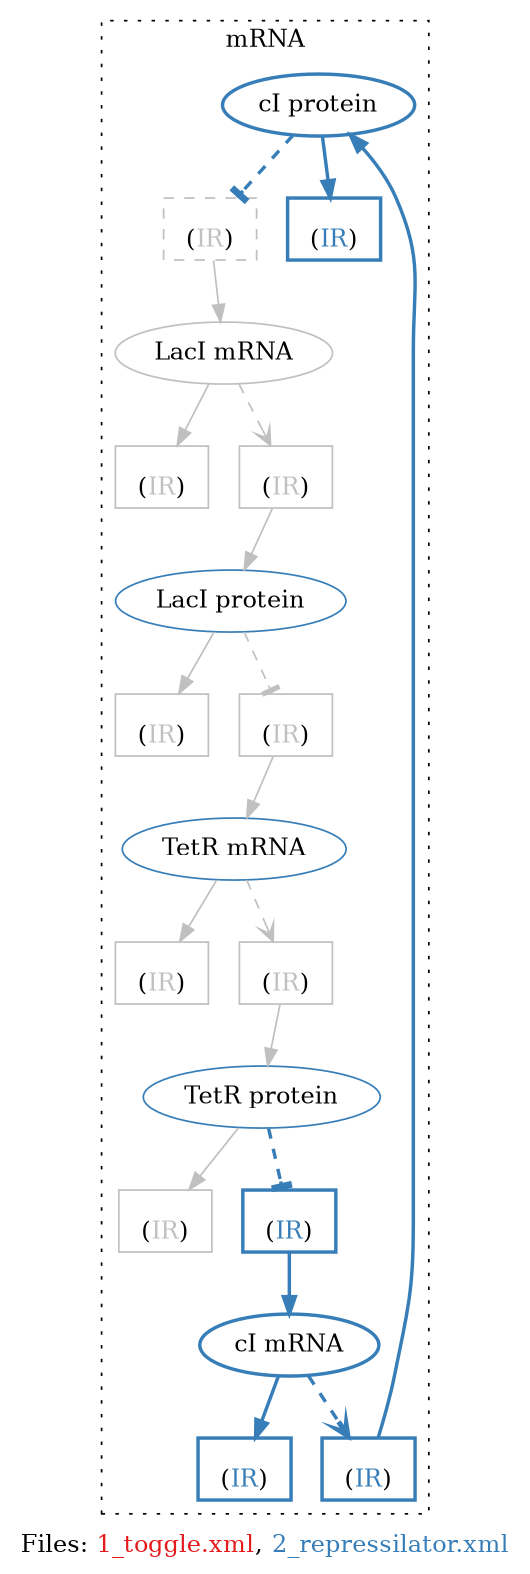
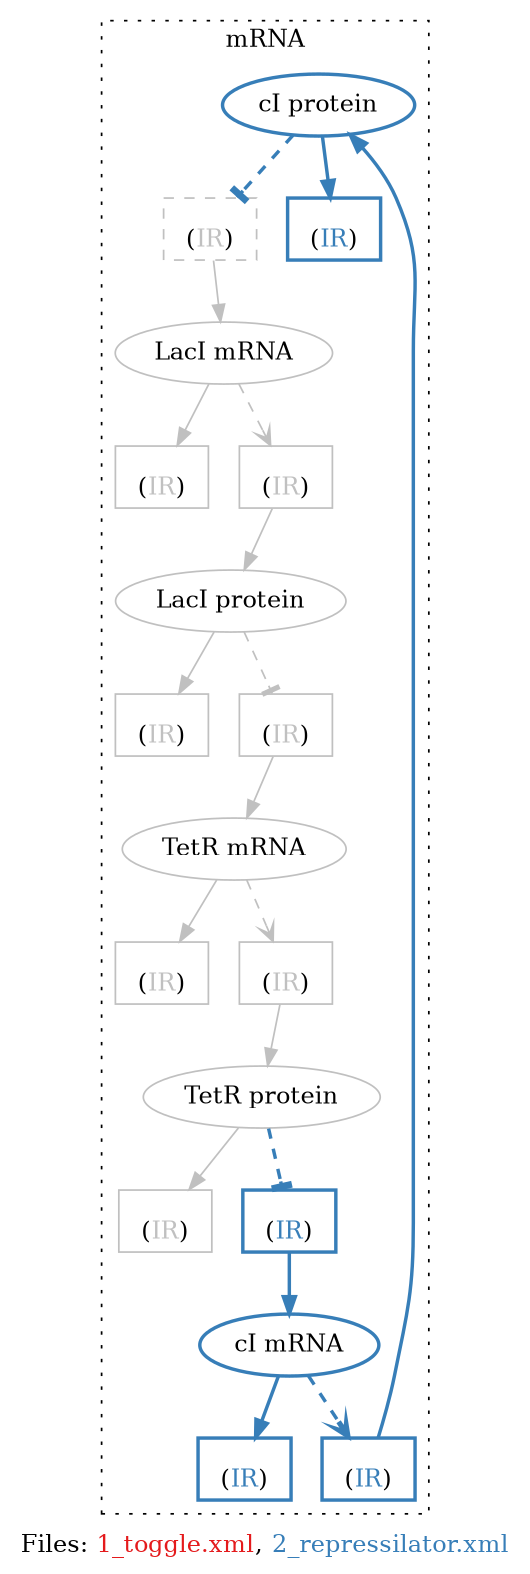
(231, 601) -> (231, 601)
(234, 849) -> (234, 849)
(262, 1097) -> (262, 1097)
